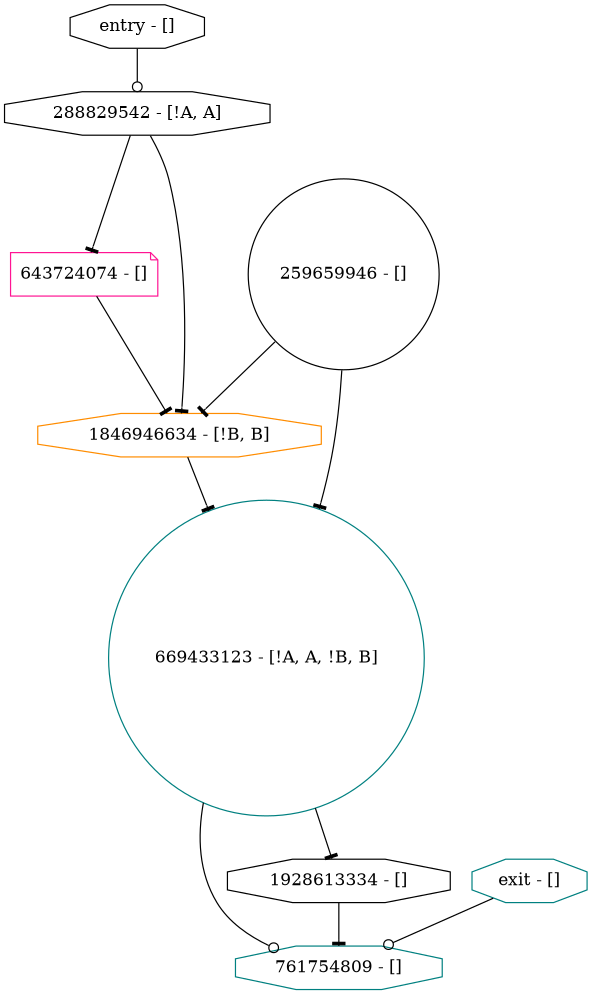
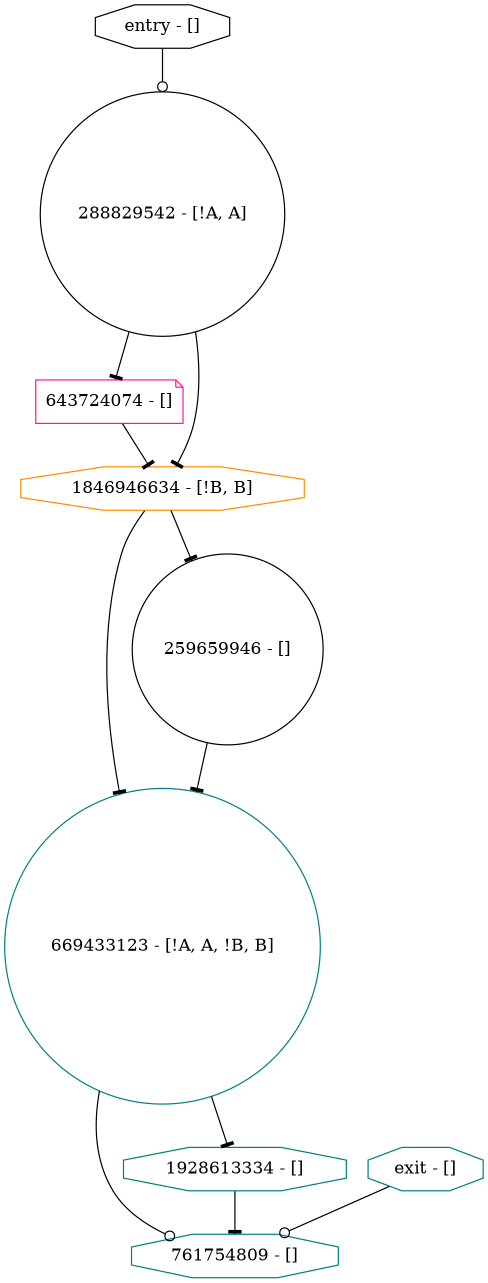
(137, 113) -> (163, 214)
(240, 375) -> (180, 533)
(339, 881) -> (235, 1169)
